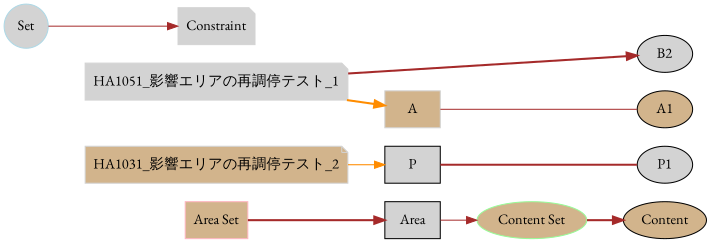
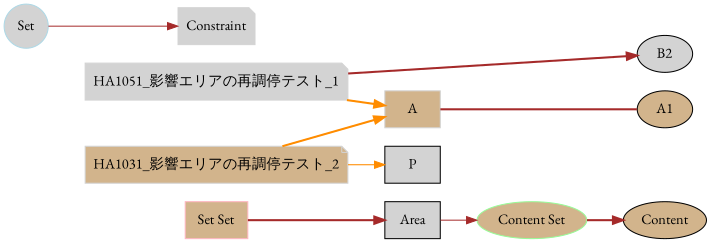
(539, 109) -> (539, 109)
none -> (328, 133)
(665, 165) -> none
(217, 220) -> (217, 220)
